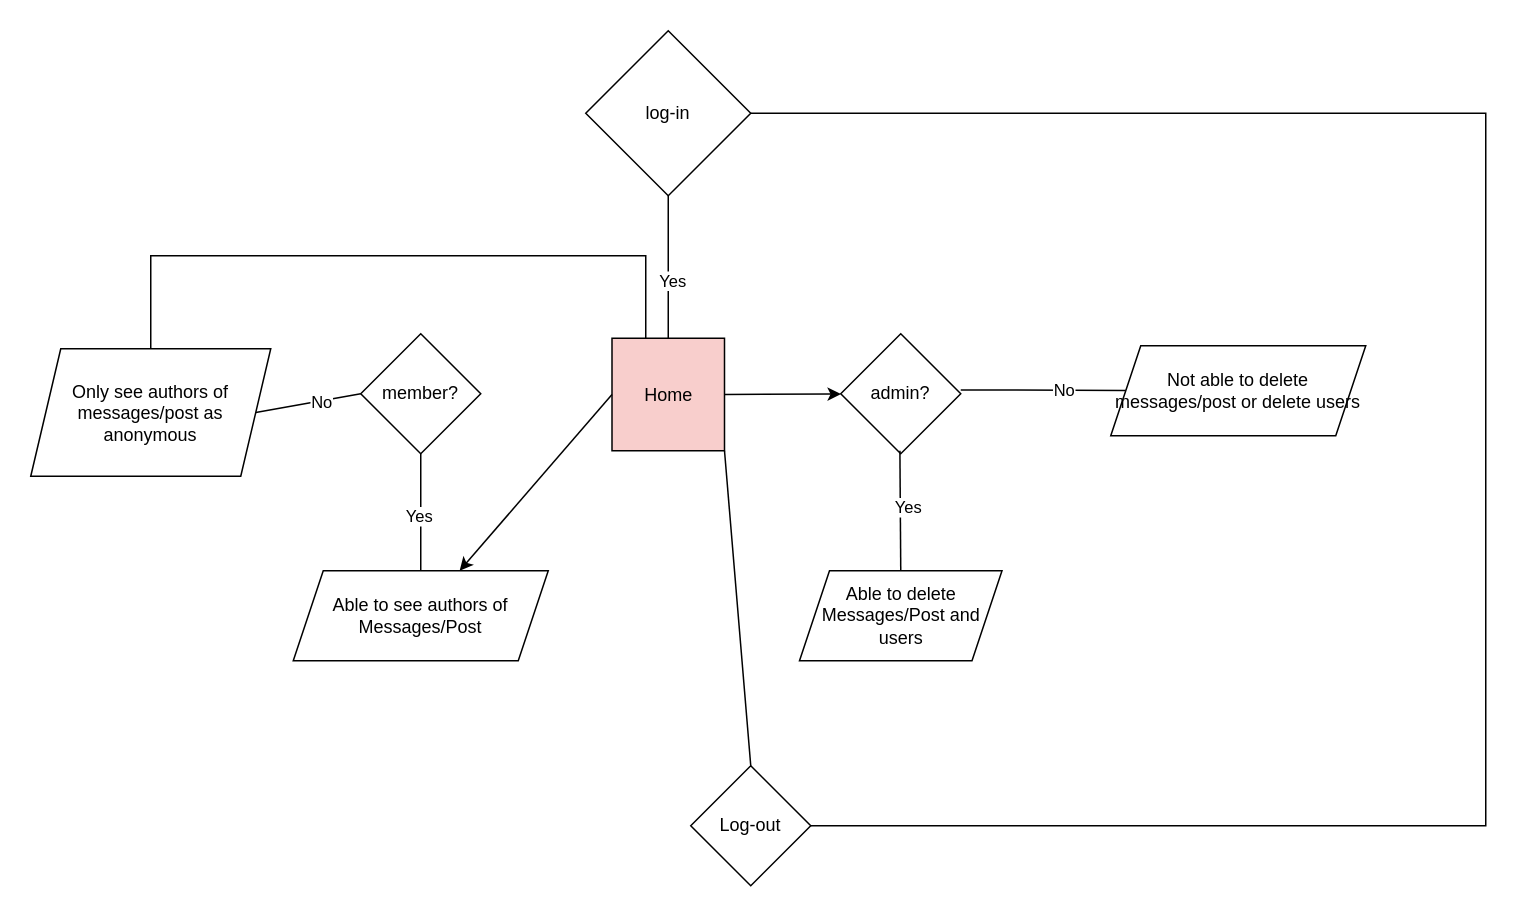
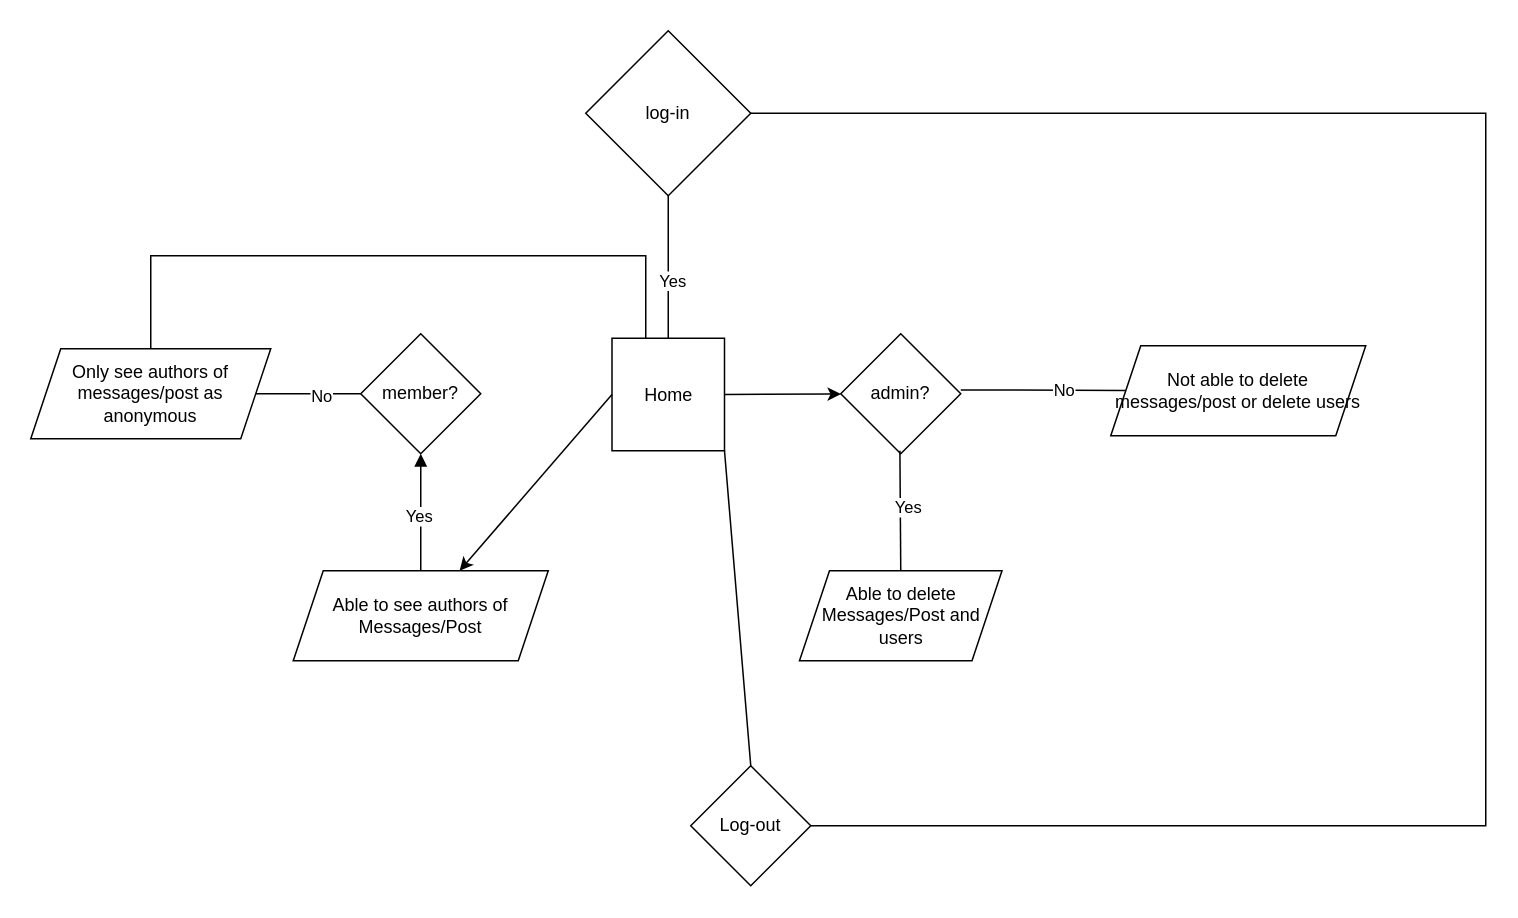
(668, 395) -> (668, 395)
(151, 413) -> (151, 394)
(421, 461) -> (421, 467)
